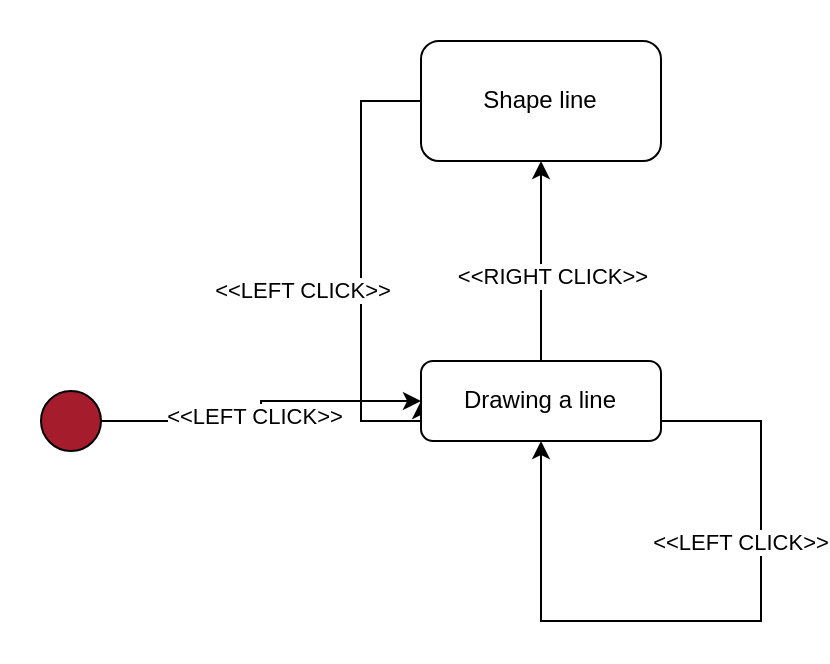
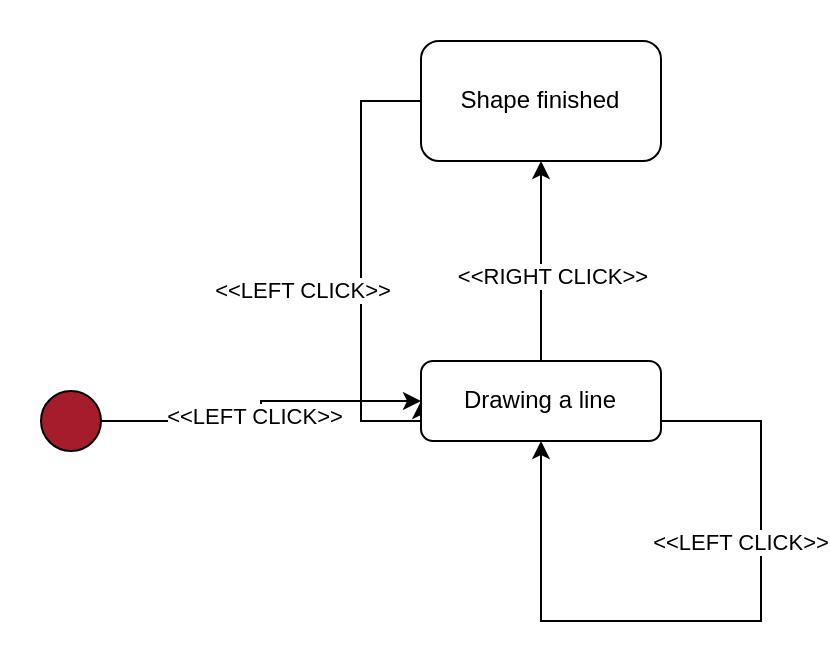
(541, 101) -> (541, 101)
